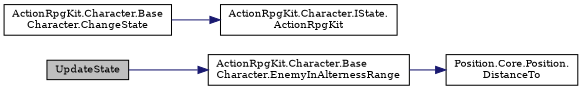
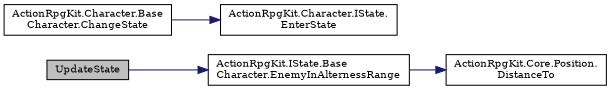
(309, 20) -> (309, 20)
(309, 70) -> (309, 70)
(512, 70) -> (526, 70)
